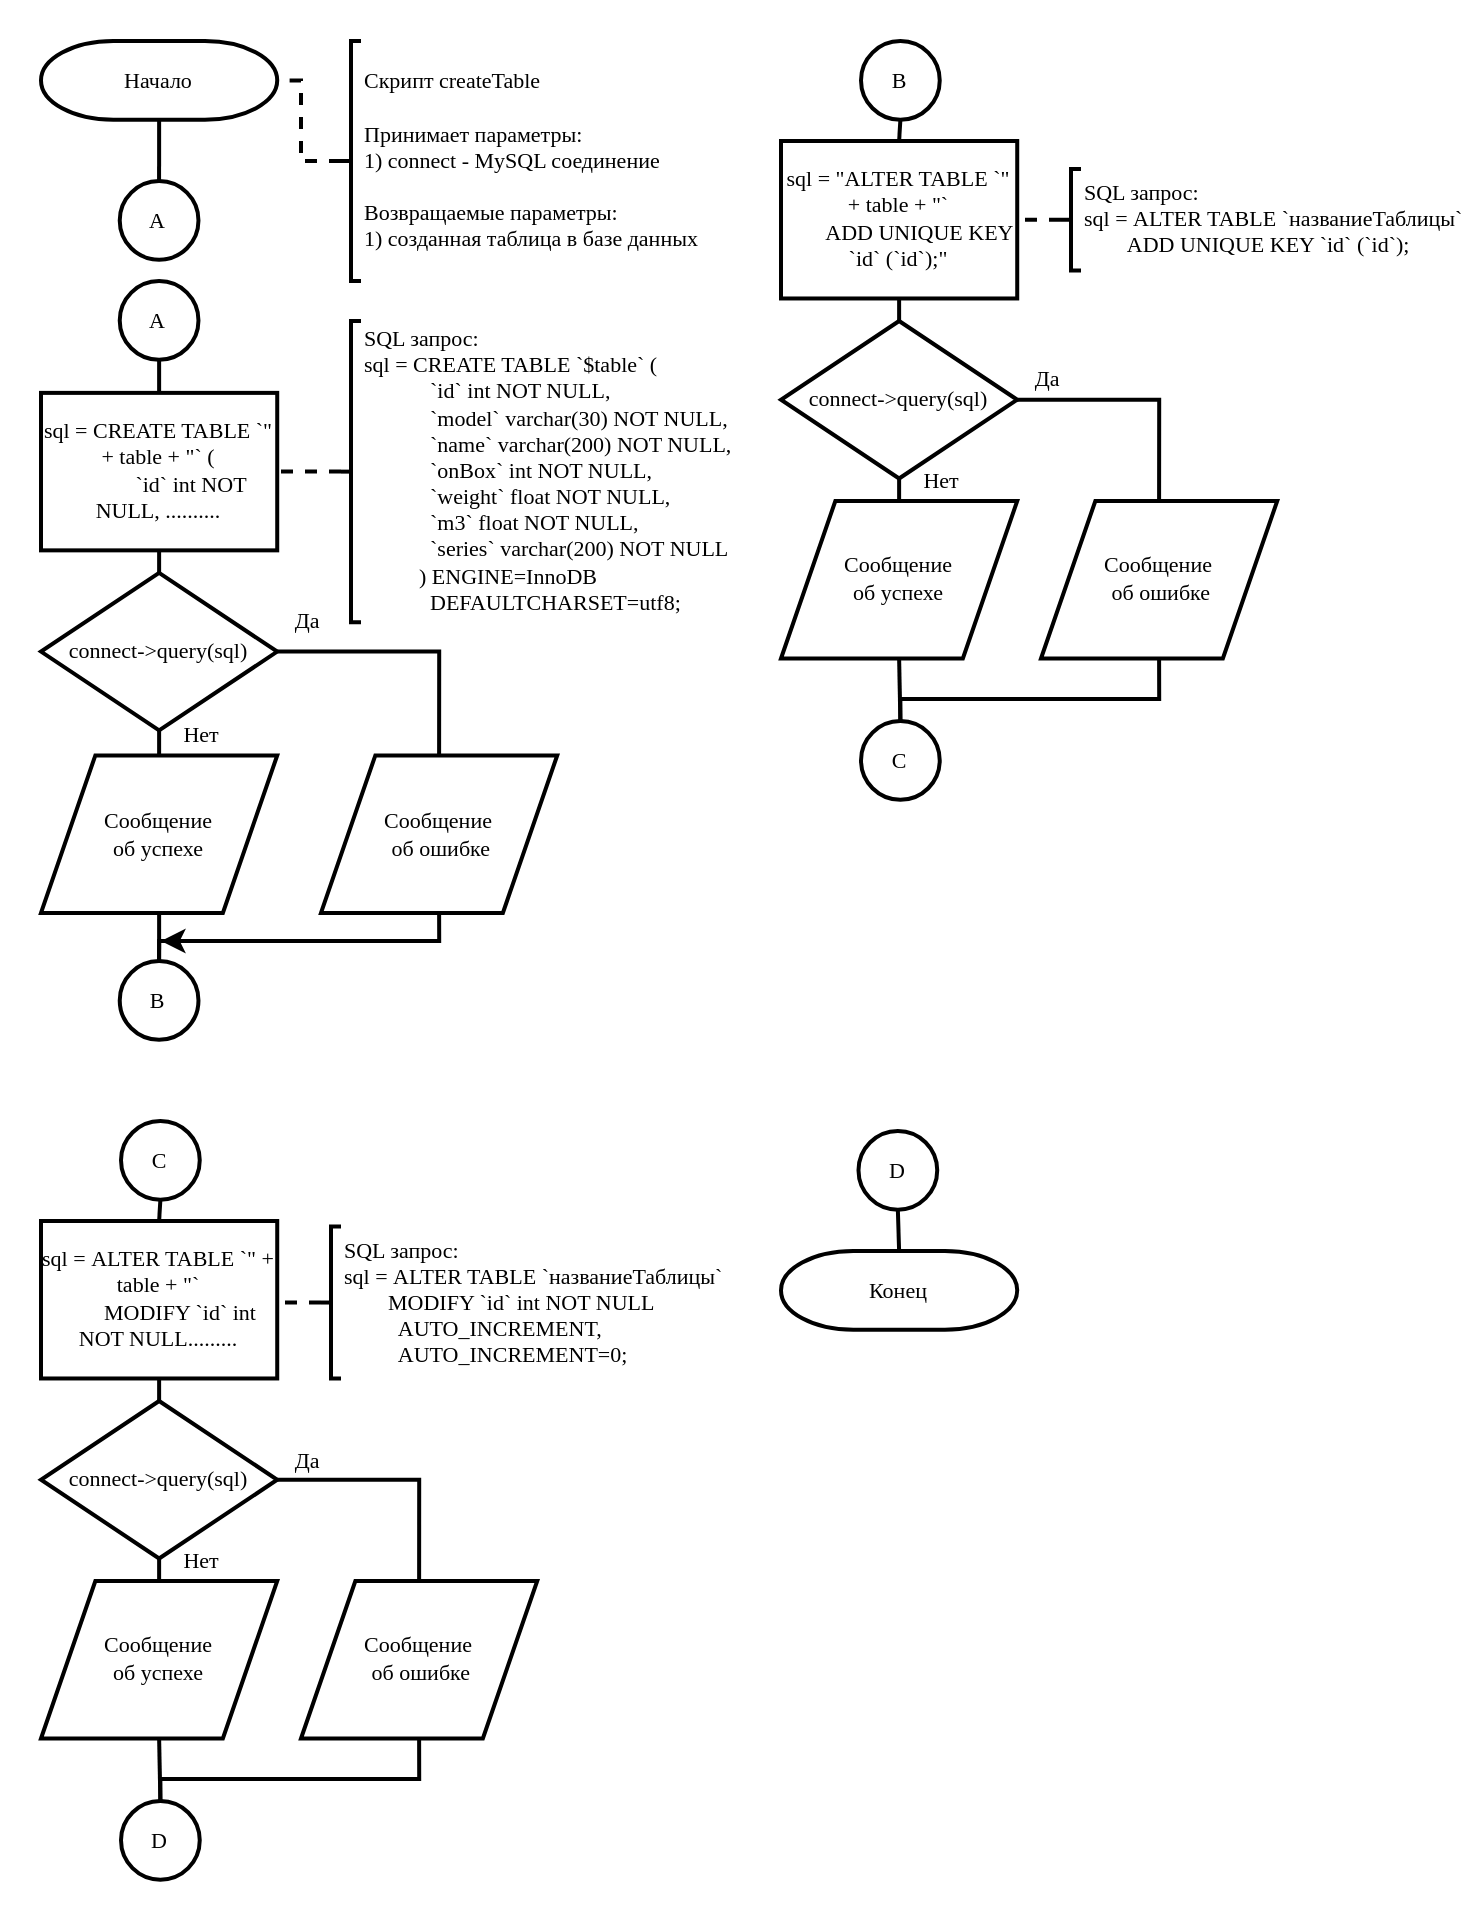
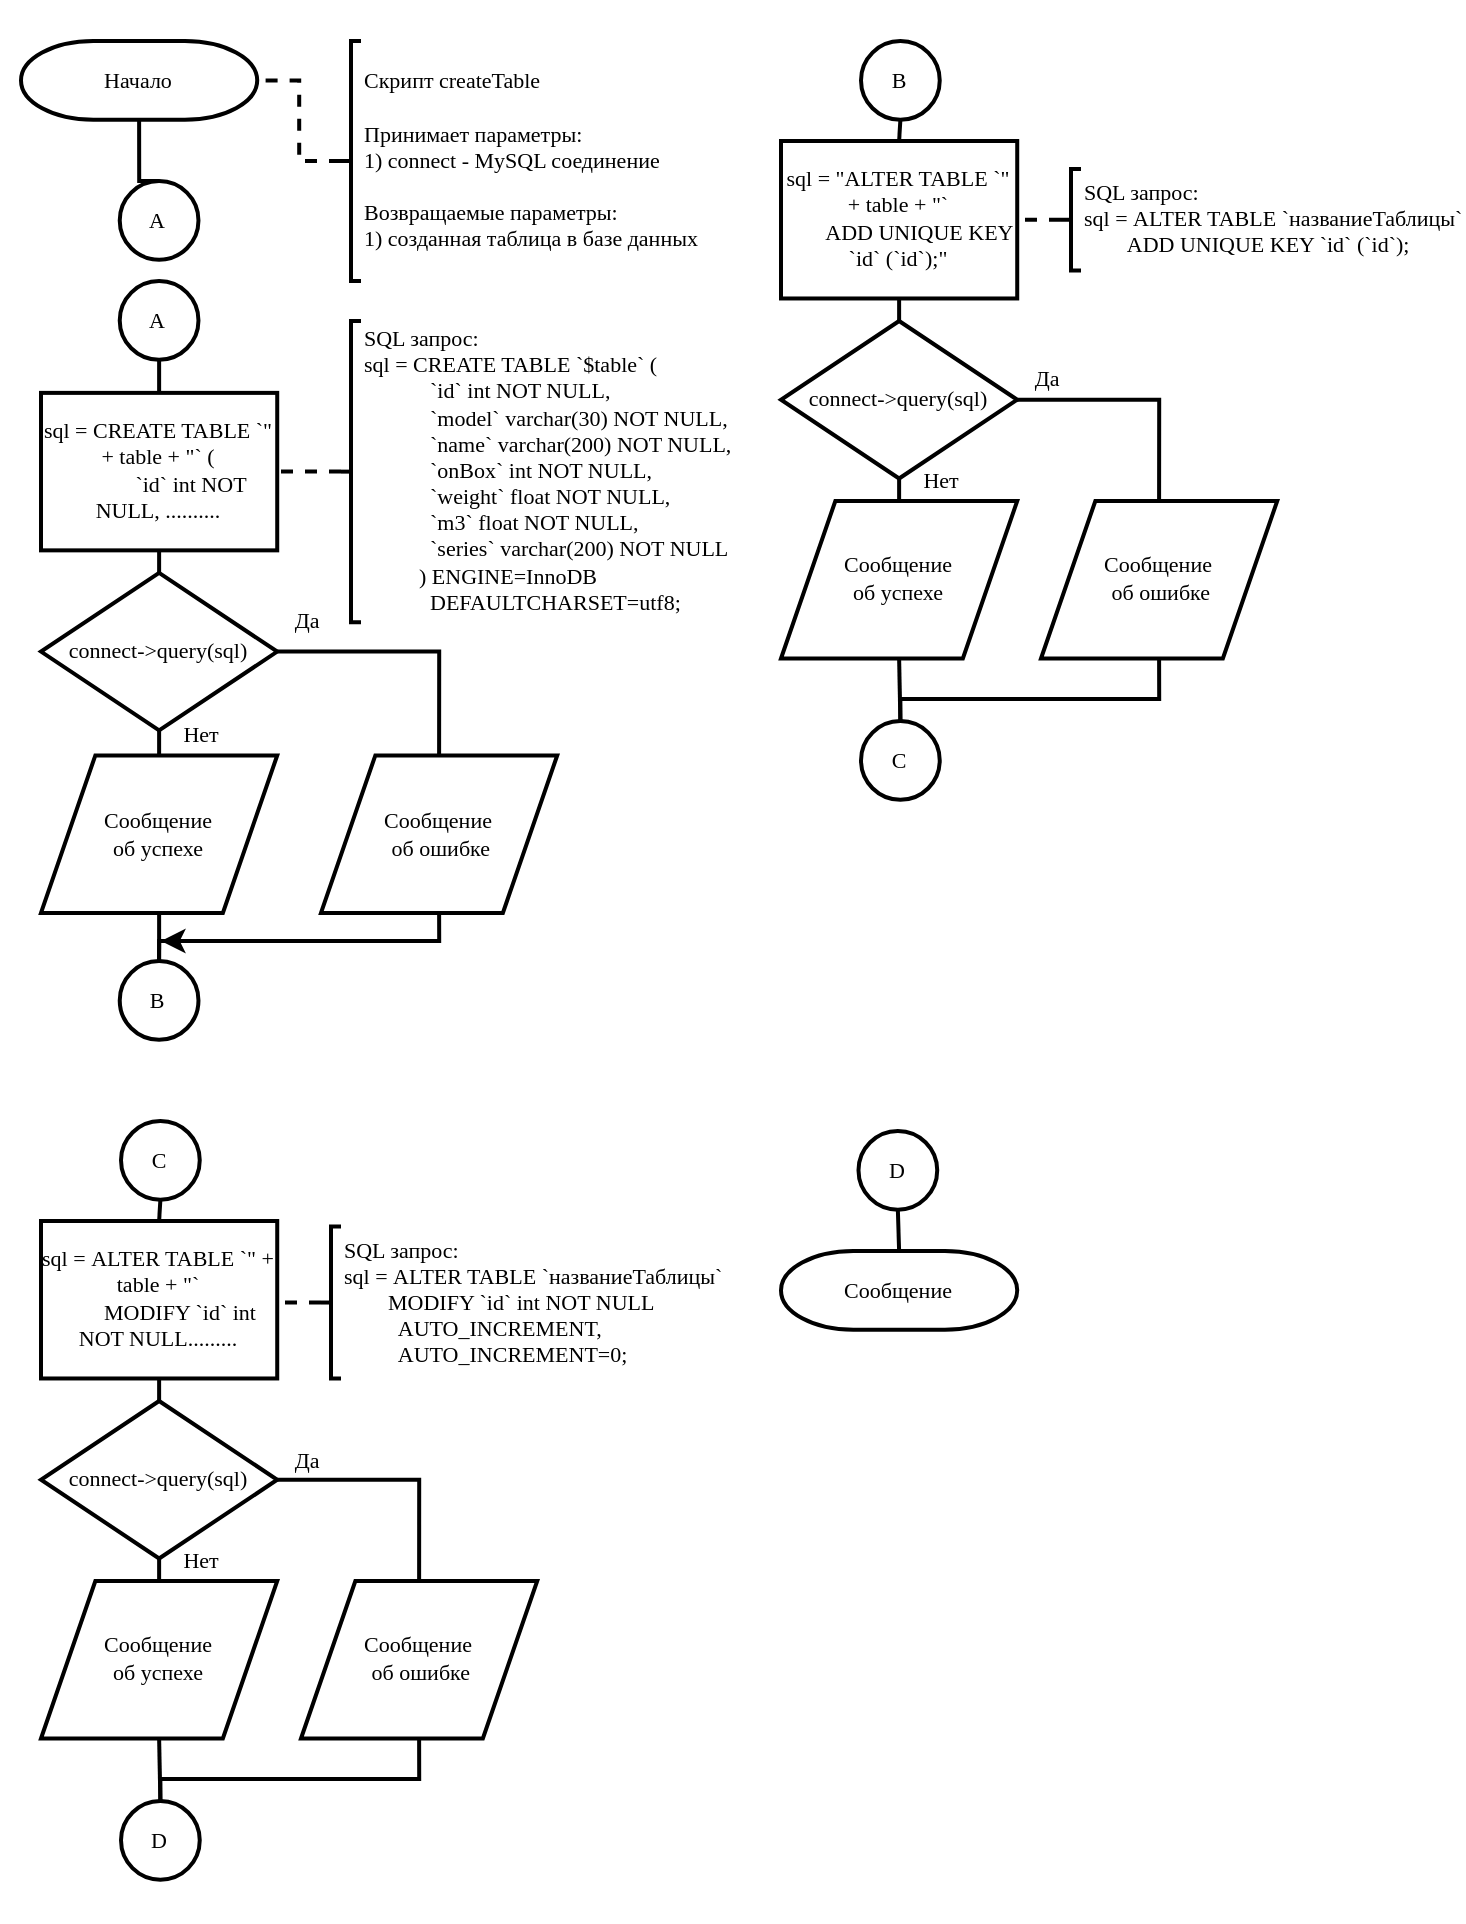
(159, 80) -> (139, 80)
(899, 1291) -> (899, 1291)
